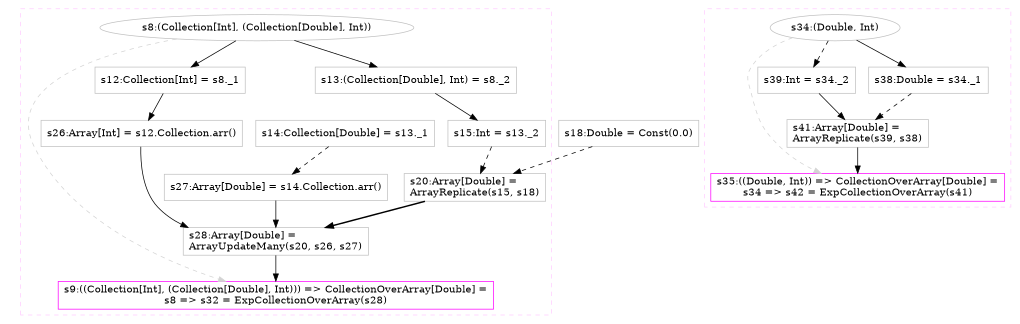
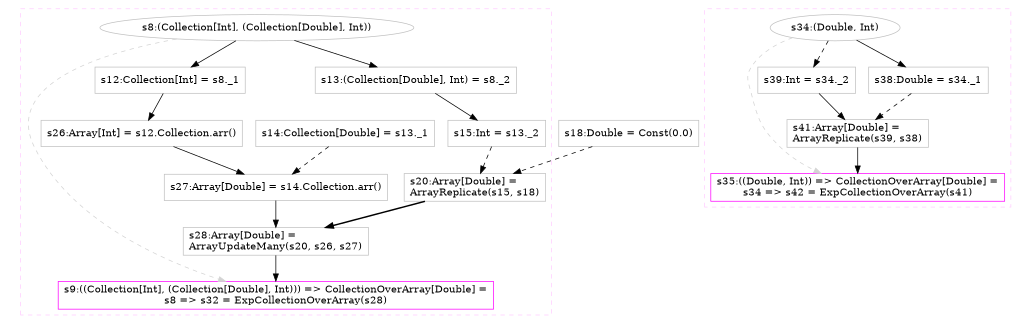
(148, 193) -> (205, 159)
